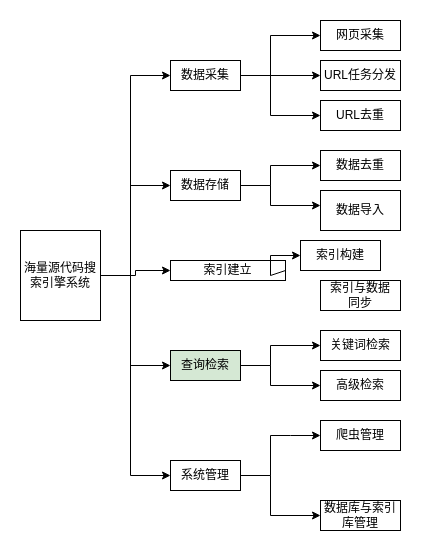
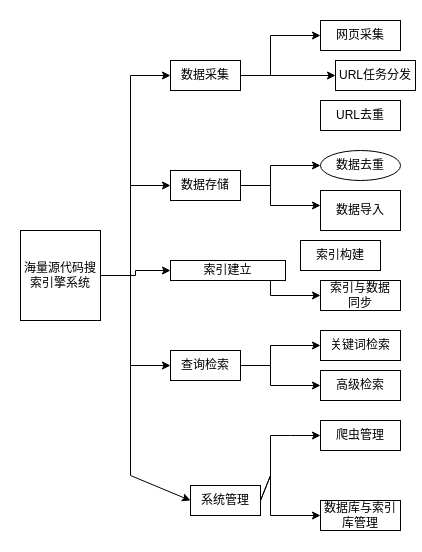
(361, 76) -> (376, 76)
(273, 116) -> none
(361, 166) -> (361, 166)
(271, 262) -> none
none -> (285, 296)
(206, 366) -> (206, 366)
(206, 476) -> (226, 501)
